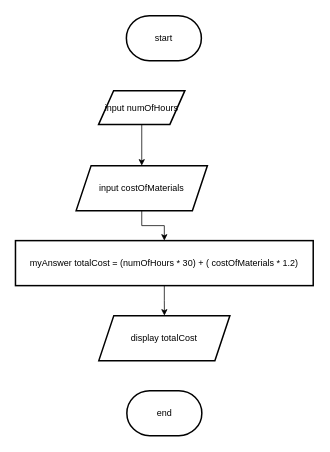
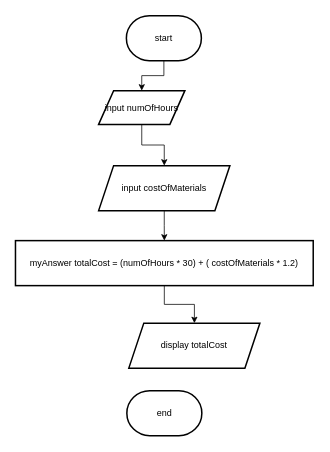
none -> (149, 75)
(142, 188) -> (164, 188)
(164, 338) -> (194, 345)
